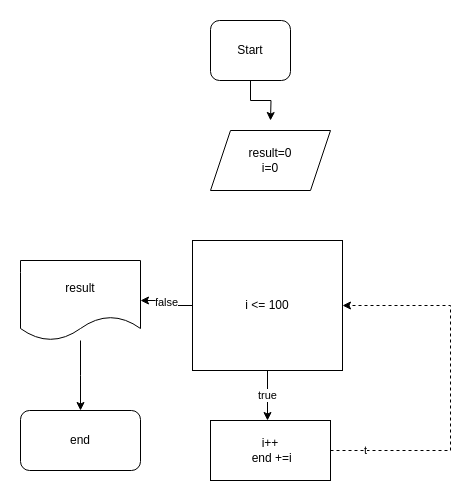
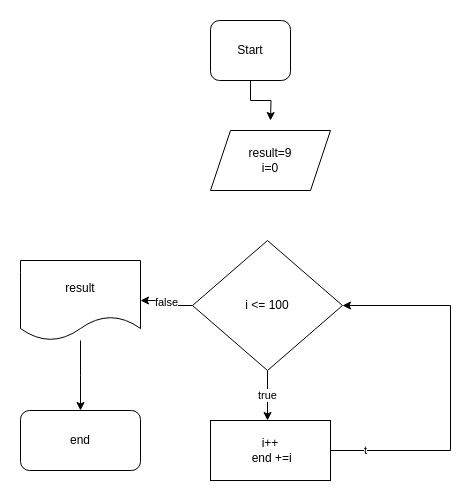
(271, 161) -> (271, 161)
(268, 306) -> (268, 306)
(451, 388) -> (451, 388)
